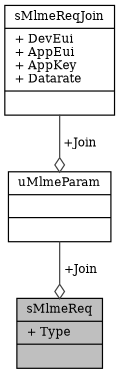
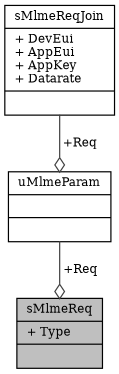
(78, 143) -> (78, 143)
(79, 270) -> (79, 270)
